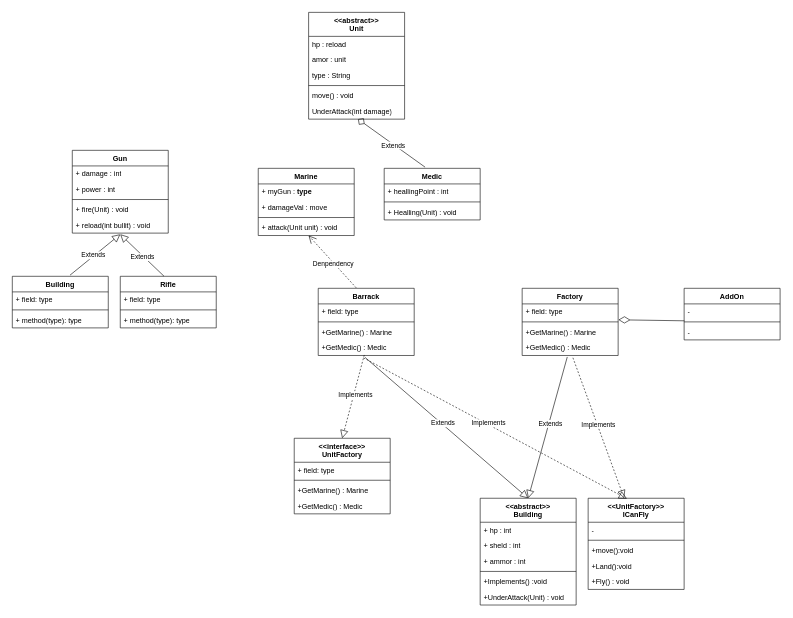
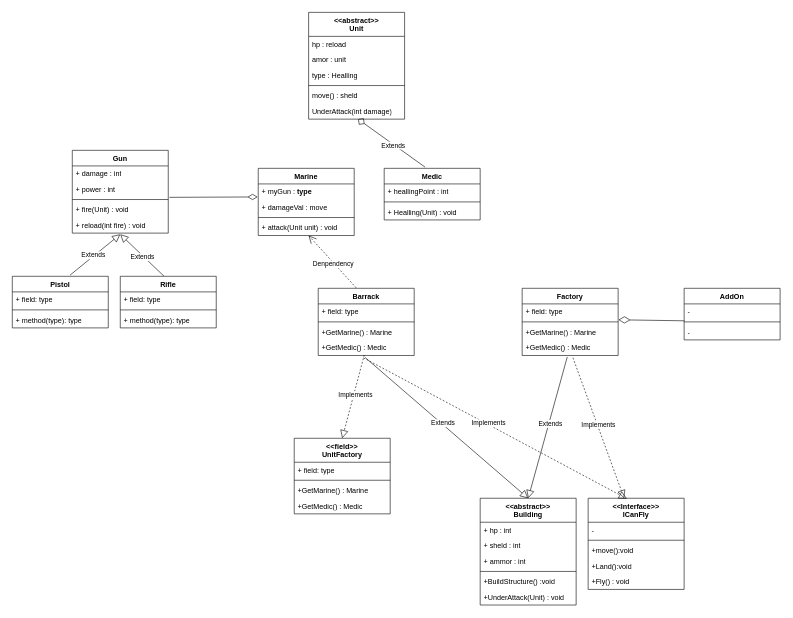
(335, 76) -> (337, 76)
(335, 96) -> (337, 96)
none -> (209, 197)
(120, 226) -> (118, 226)
(60, 285) -> (60, 285)
(342, 451) -> (342, 451)
(636, 511) -> (636, 511)
(518, 582) -> (526, 582)
